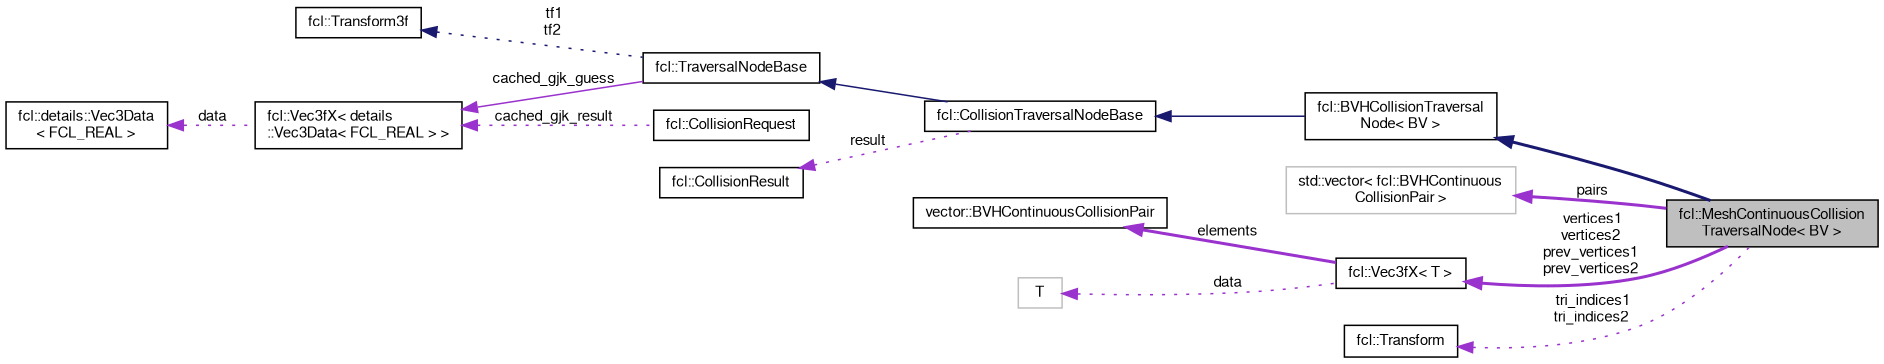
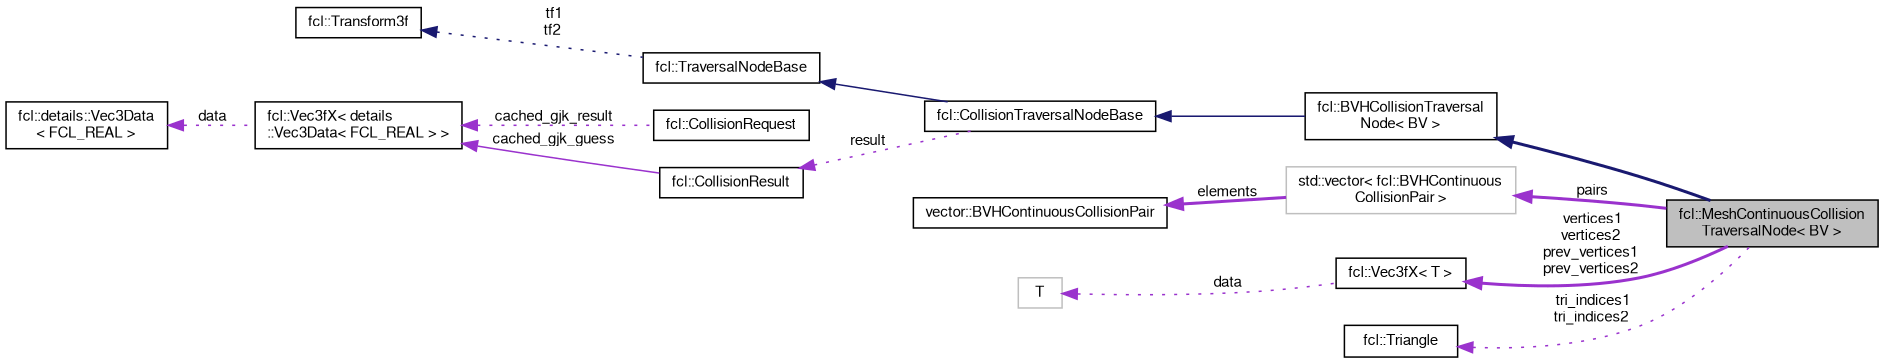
(560, 94) -> (568, 160)
(1239, 246) -> (1234, 201)
(1401, 341) -> (1401, 341)
